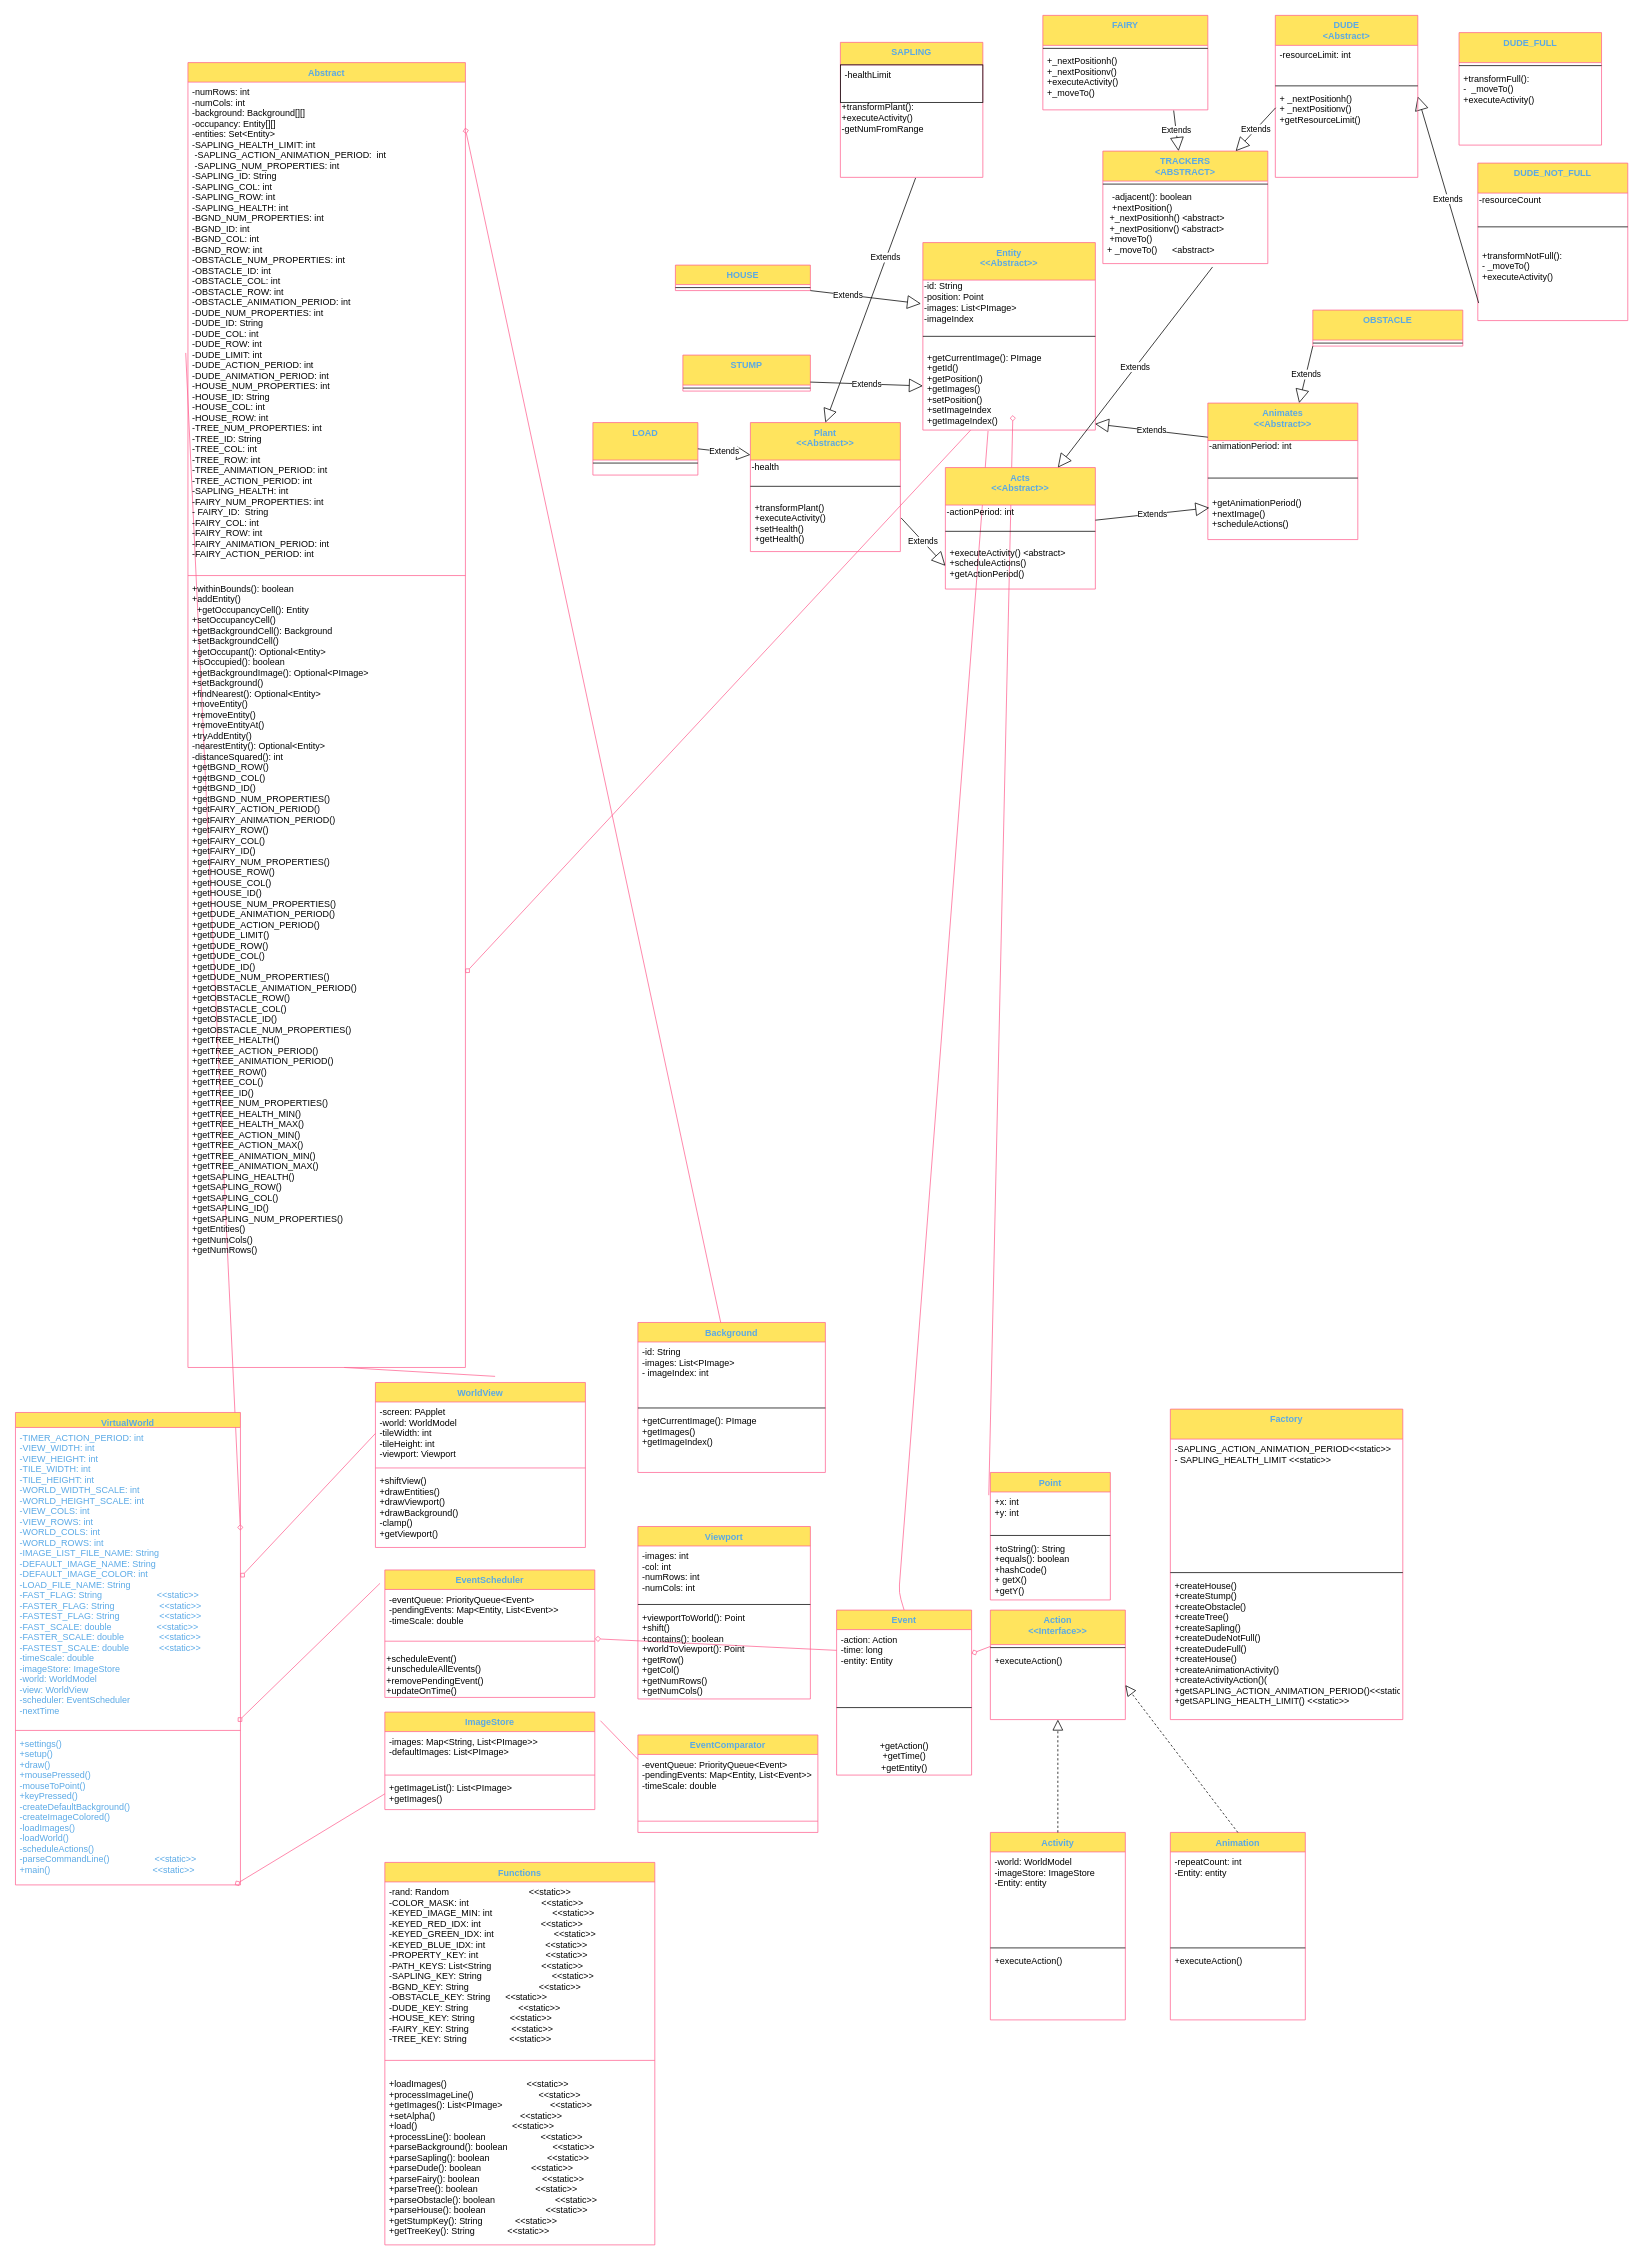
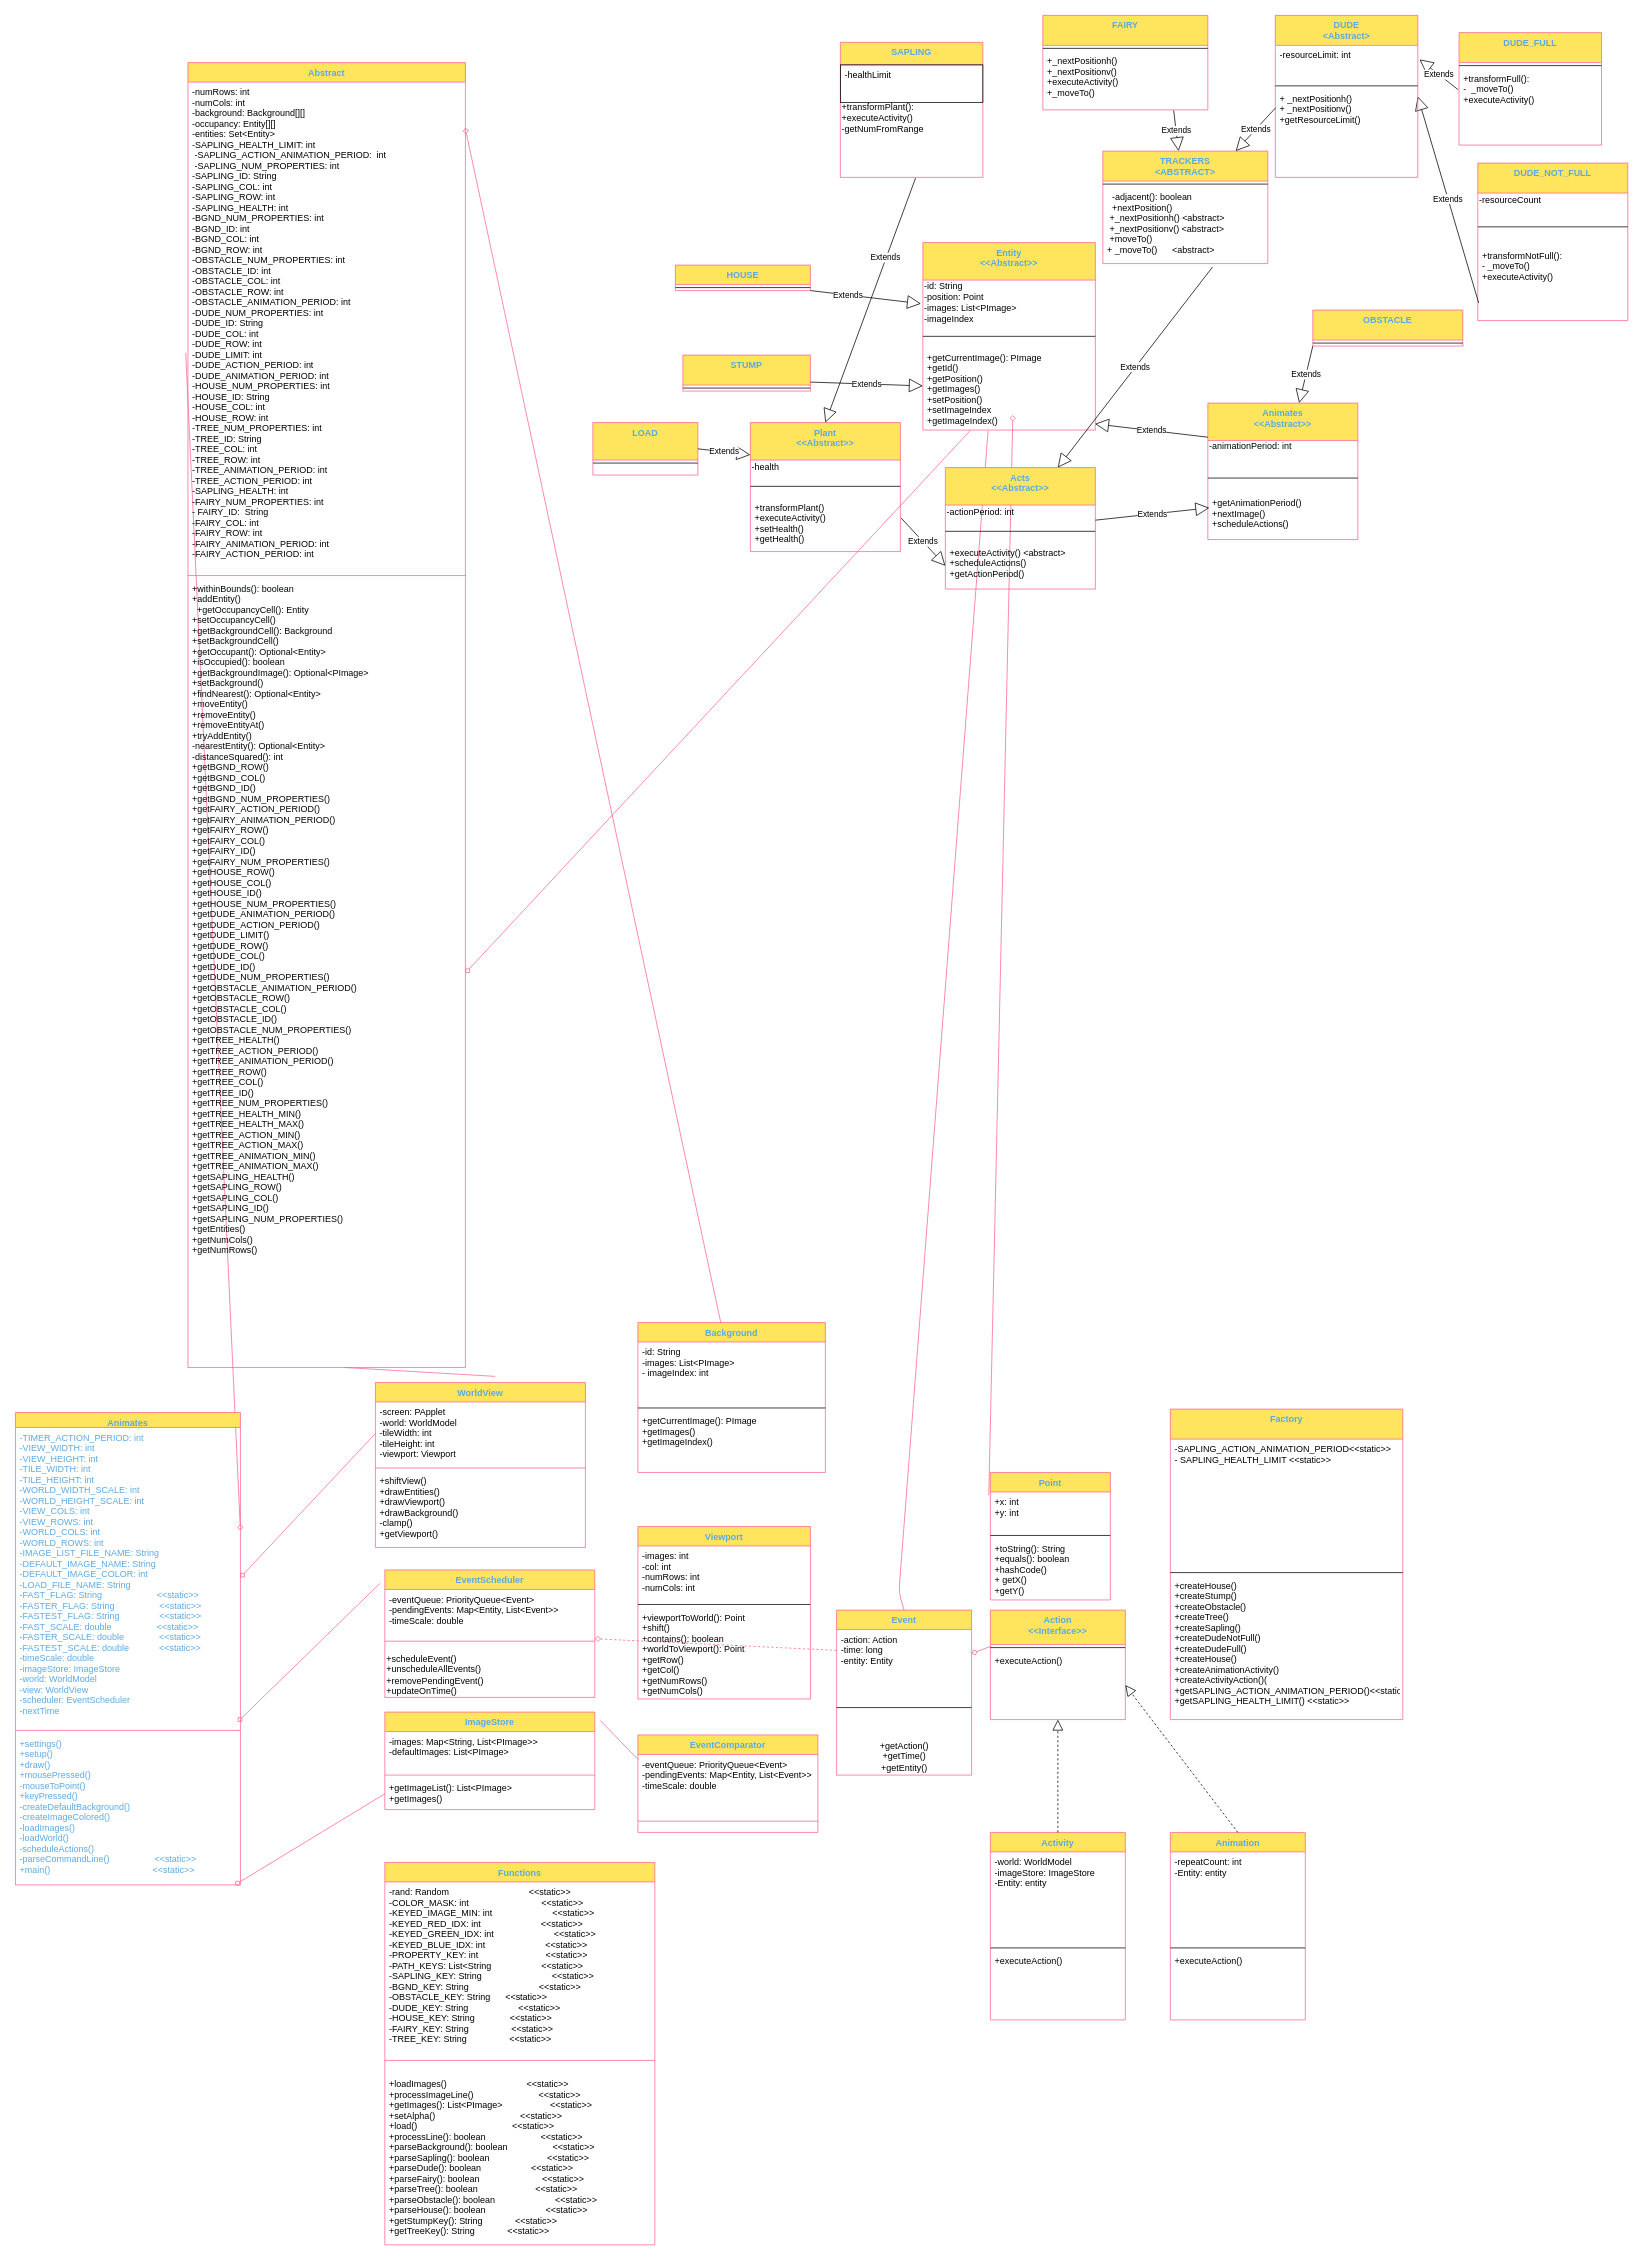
none -> (1444, 78)
(128, 1423) -> (128, 1423)
(717, 1645) -> (717, 1645)
